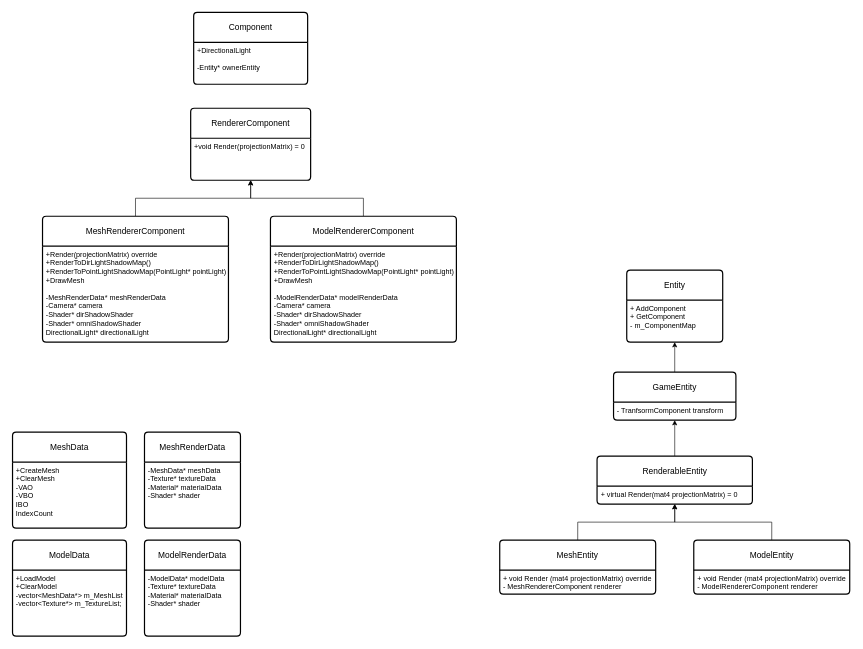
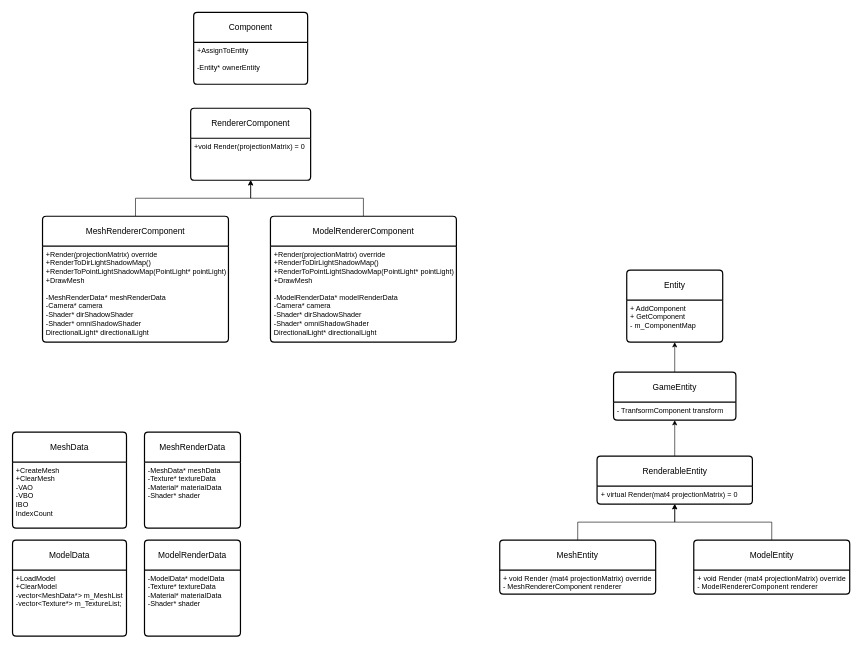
(235, 55) -> (235, 55)
